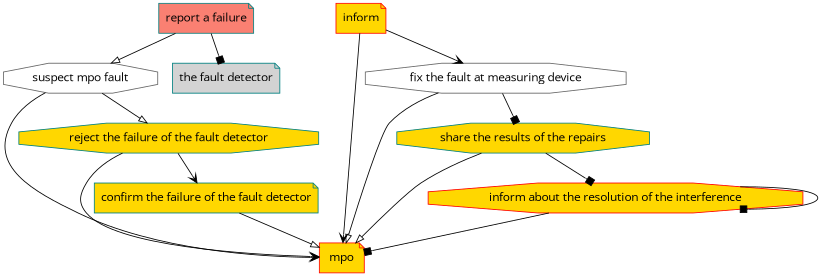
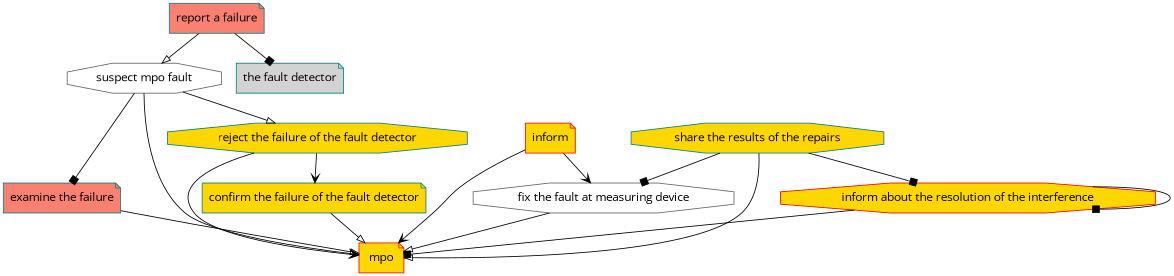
(508, 104) -> (684, 167)
none -> (62, 198)
